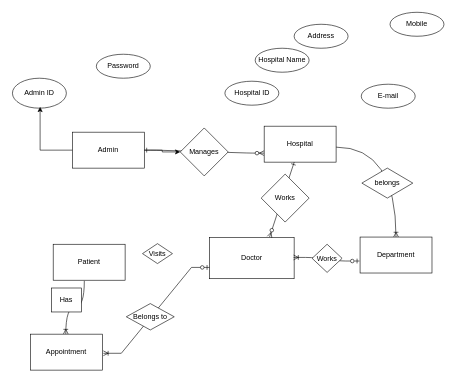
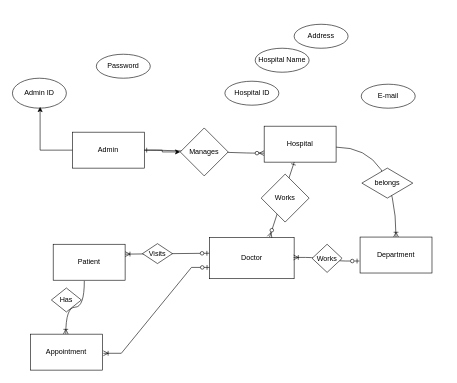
(417, 24) -> none
none -> (190, 254)
(66, 300) -> (66, 300)
(150, 317) -> none
